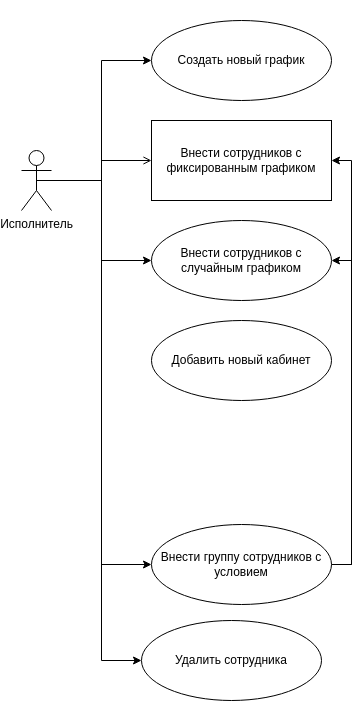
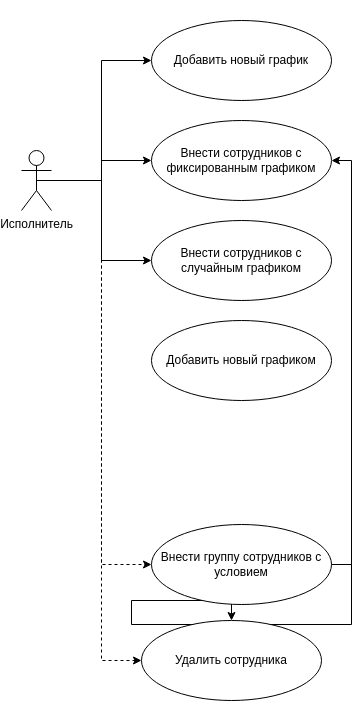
(242, 61) -> (242, 61)
(145, 161) -> (143, 161)
(242, 161) -> (242, 161)
(344, 261) -> (132, 608)
(242, 361) -> (242, 361)
(124, 565) -> (124, 565)
(102, 629) -> (102, 629)
